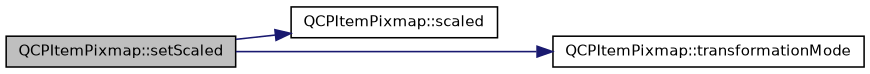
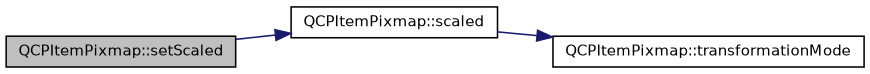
(386, 52) -> (517, 34)
